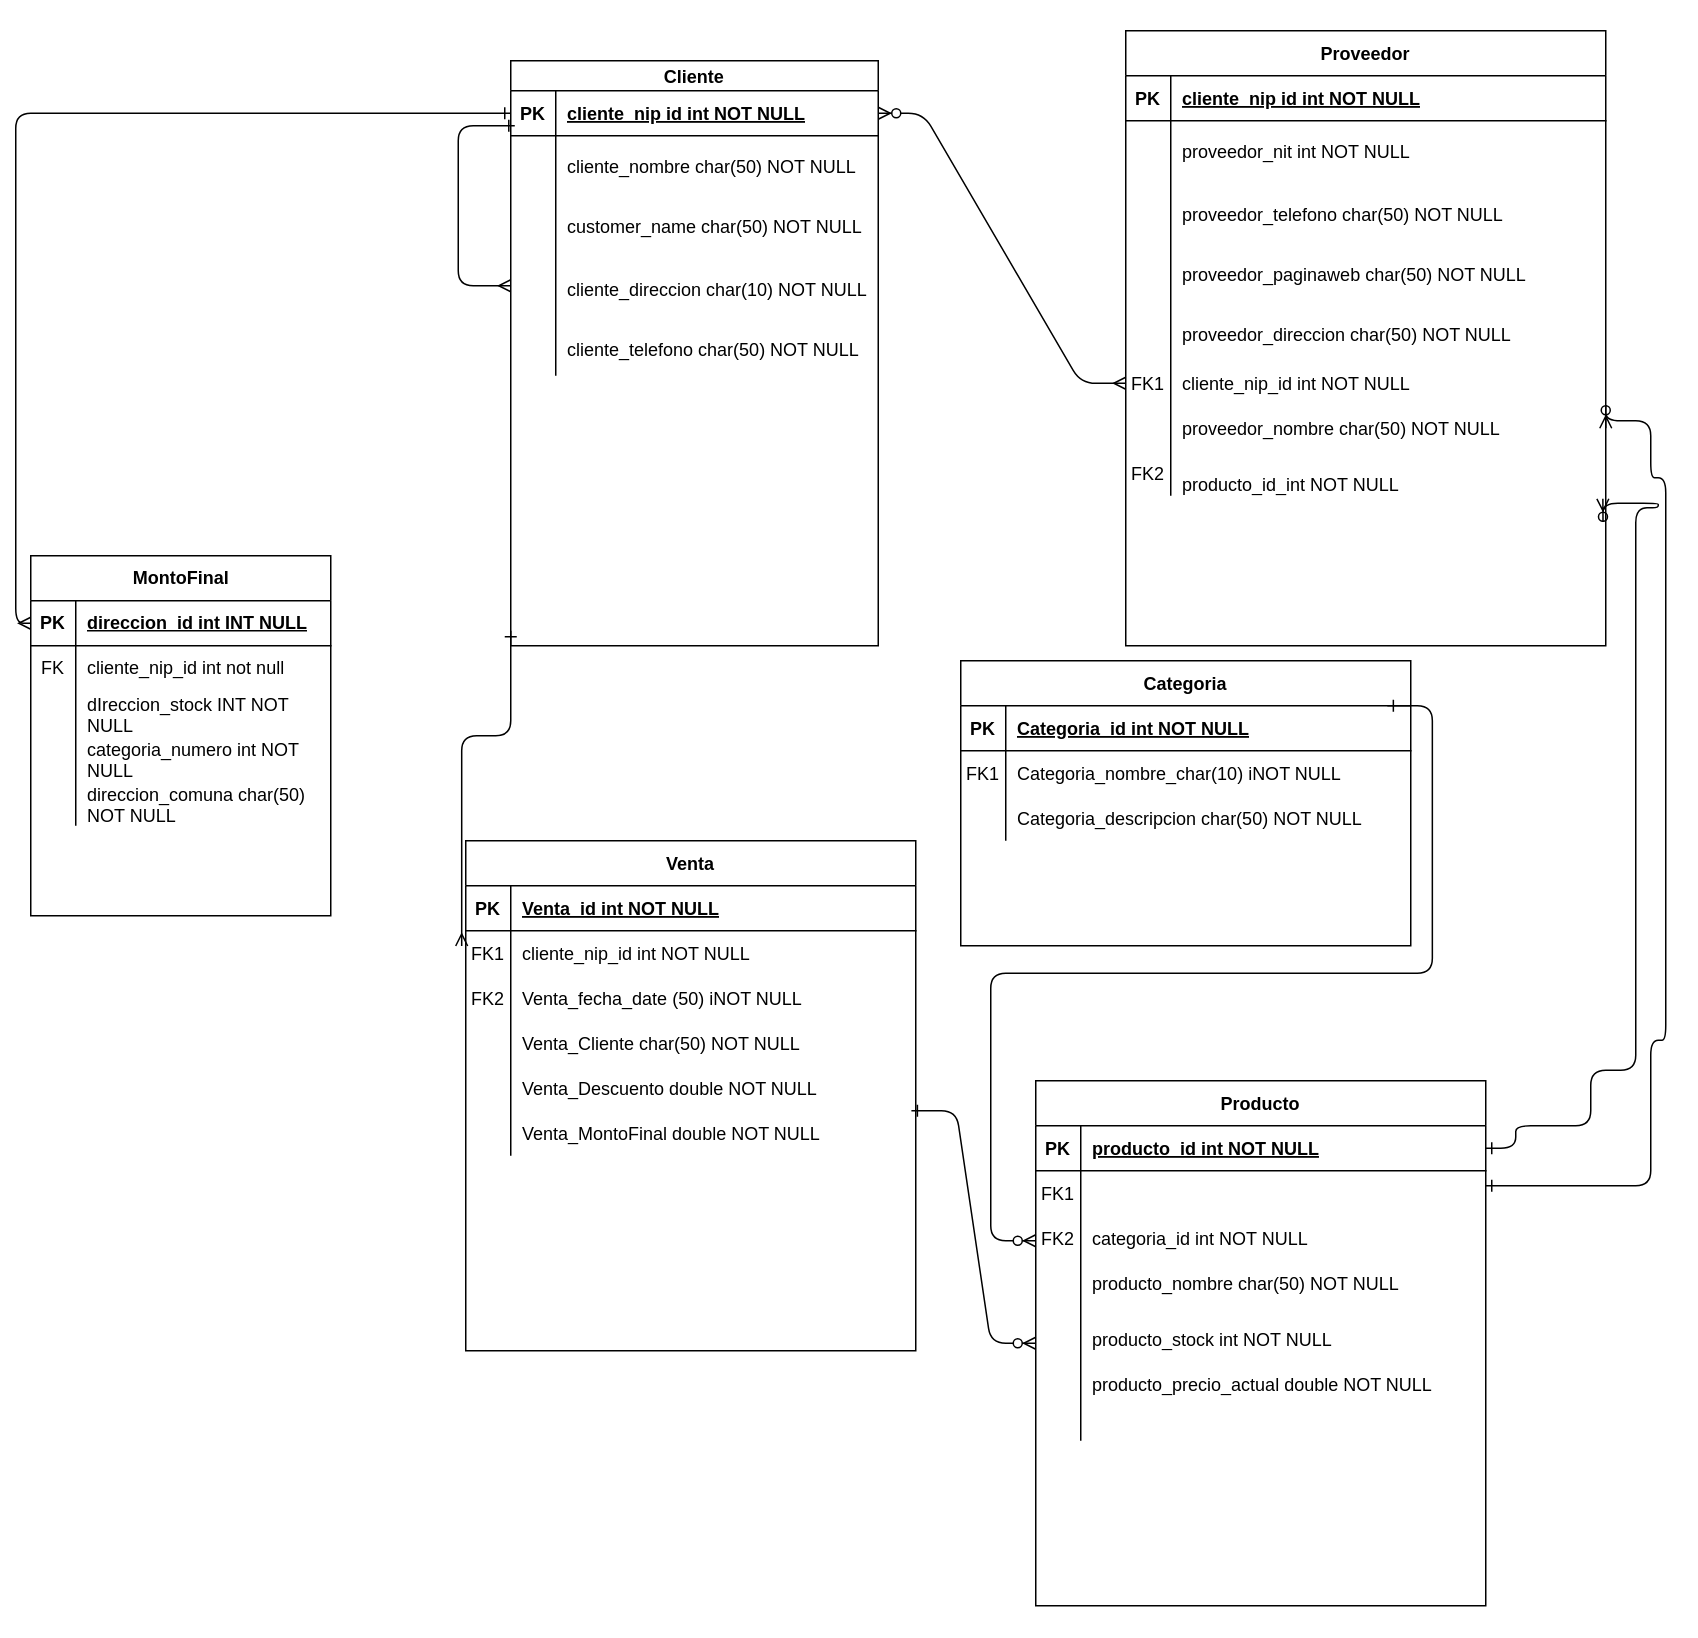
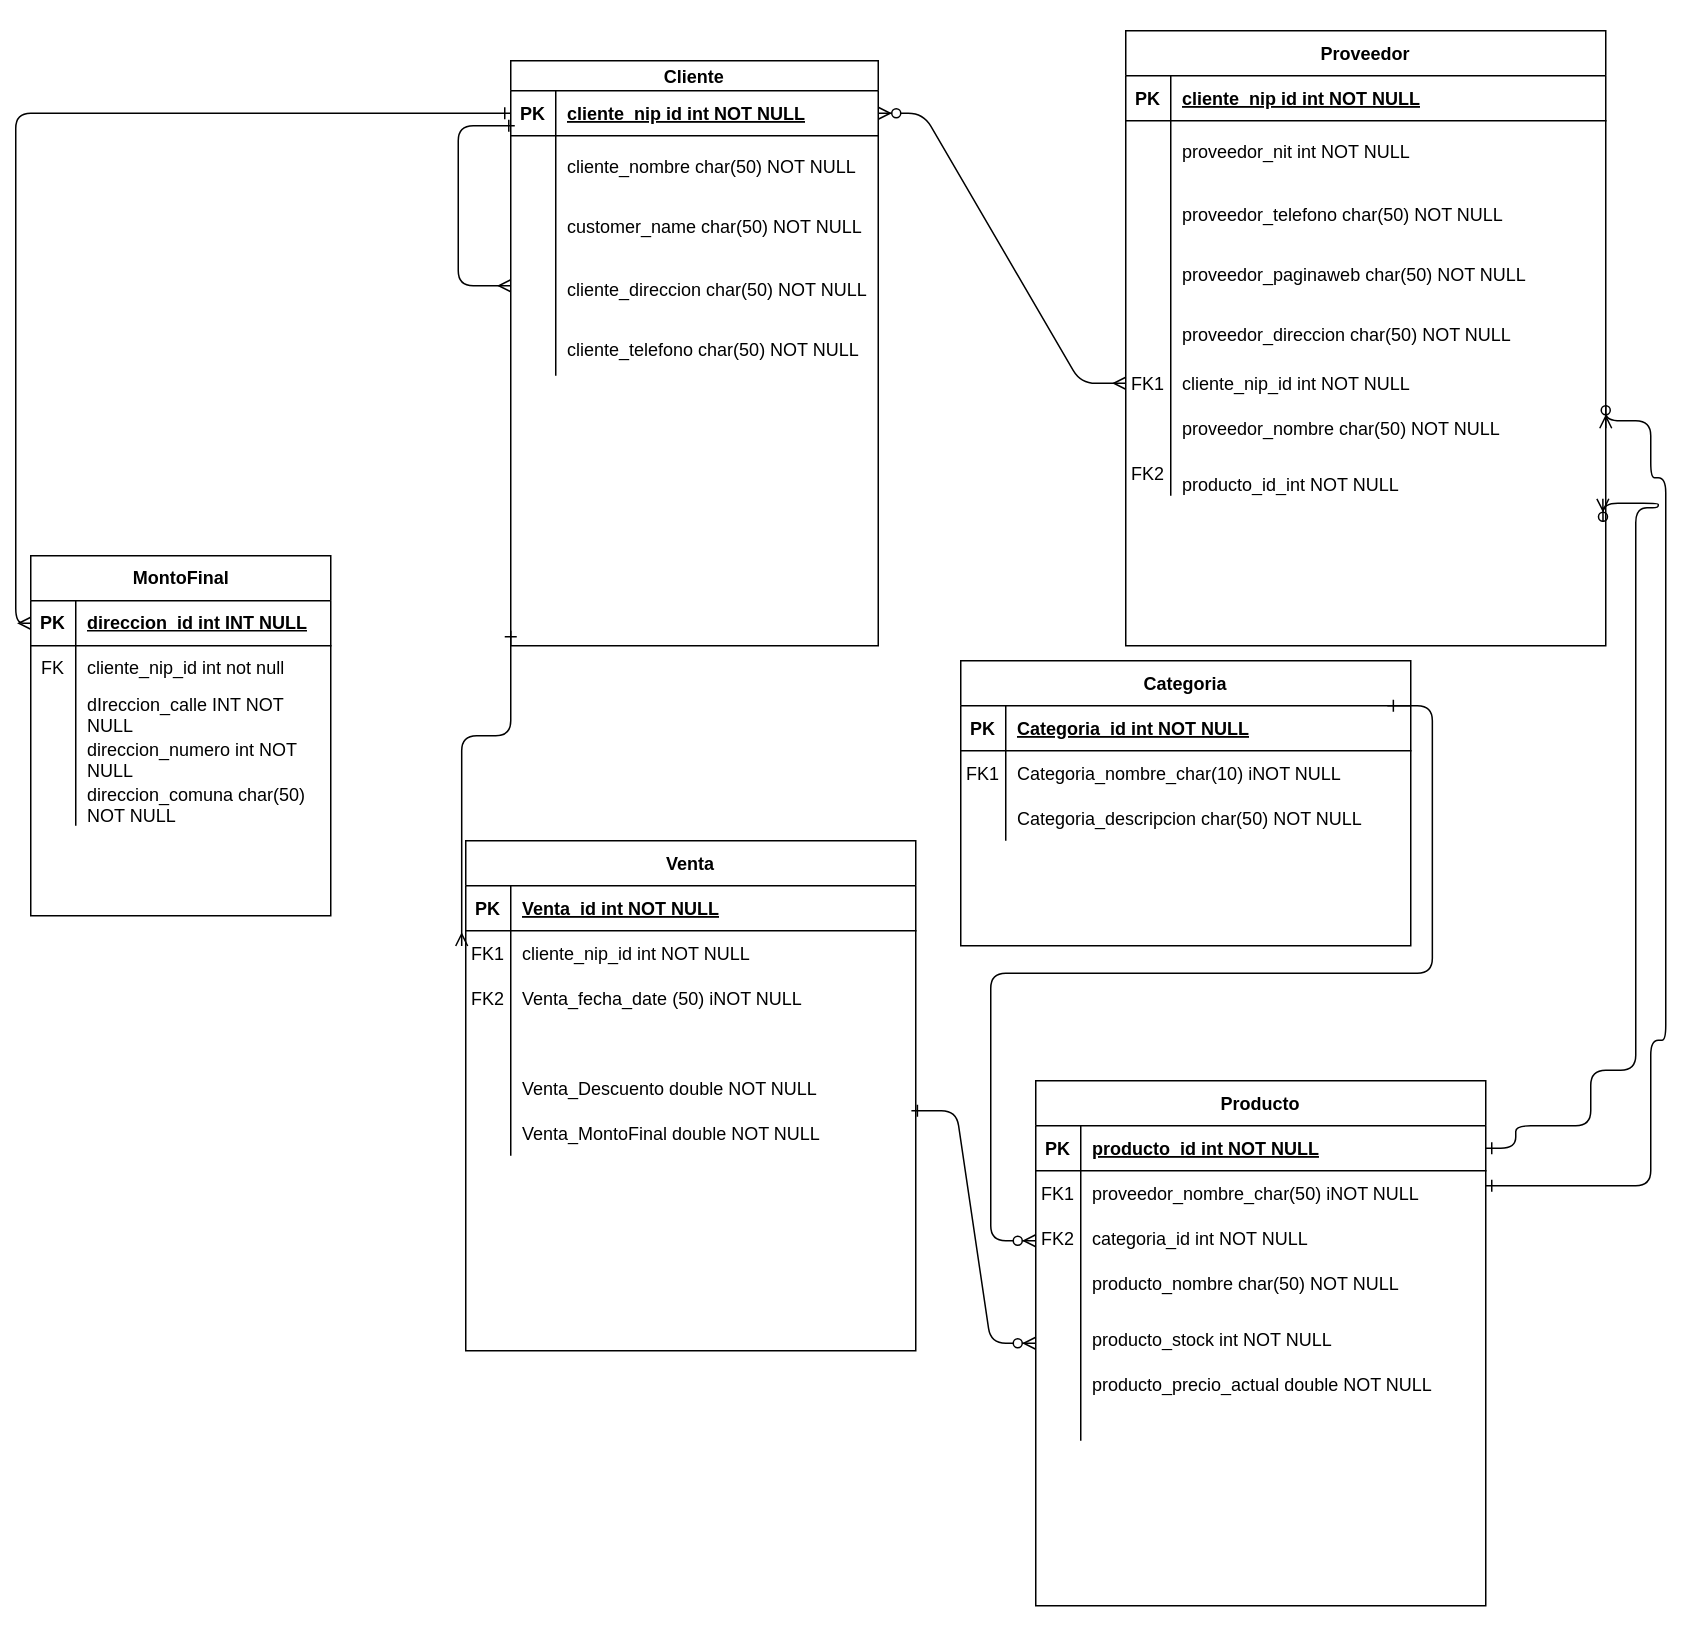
(727, 290) -> (727, 290)
(209, 713) -> (209, 713)
(209, 758) -> (209, 758)
(713, 1043) -> none
none -> (1283, 1193)
